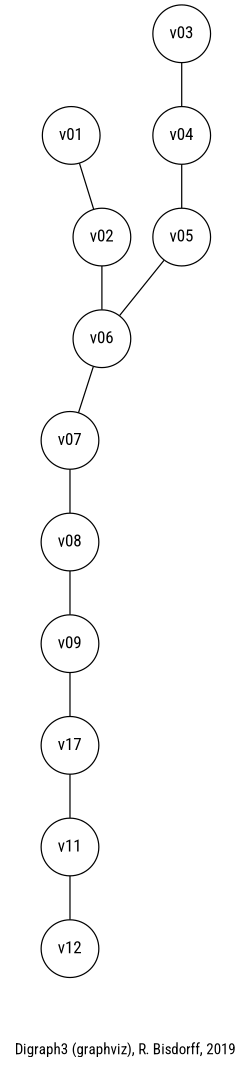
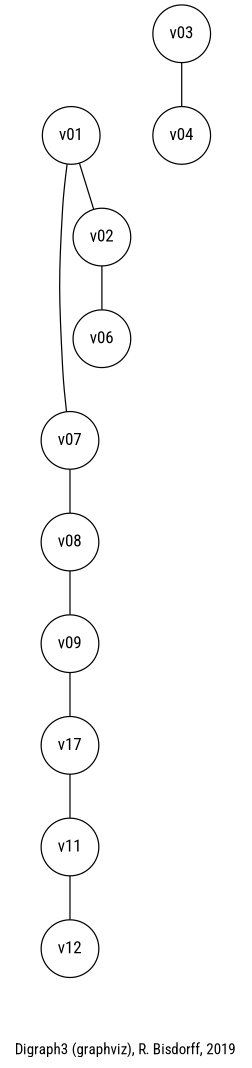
(182, 237) -> none
(86, 390) -> (60, 288)
